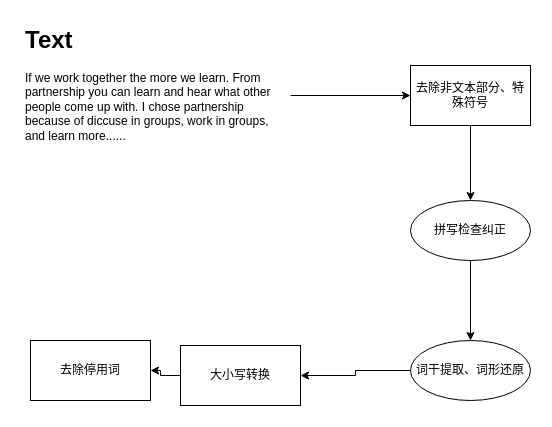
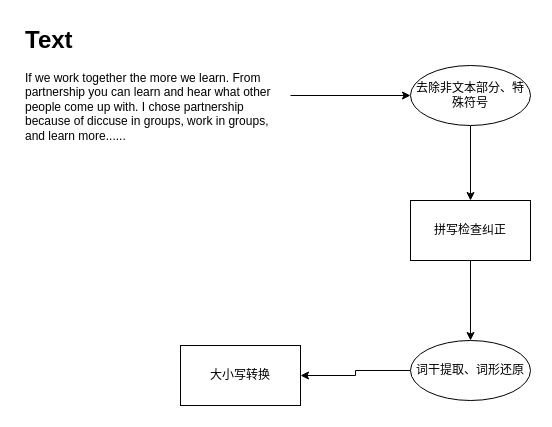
(471, 96) -> (471, 96)
(471, 231) -> (471, 231)
(91, 371) -> none
(167, 376) -> none
